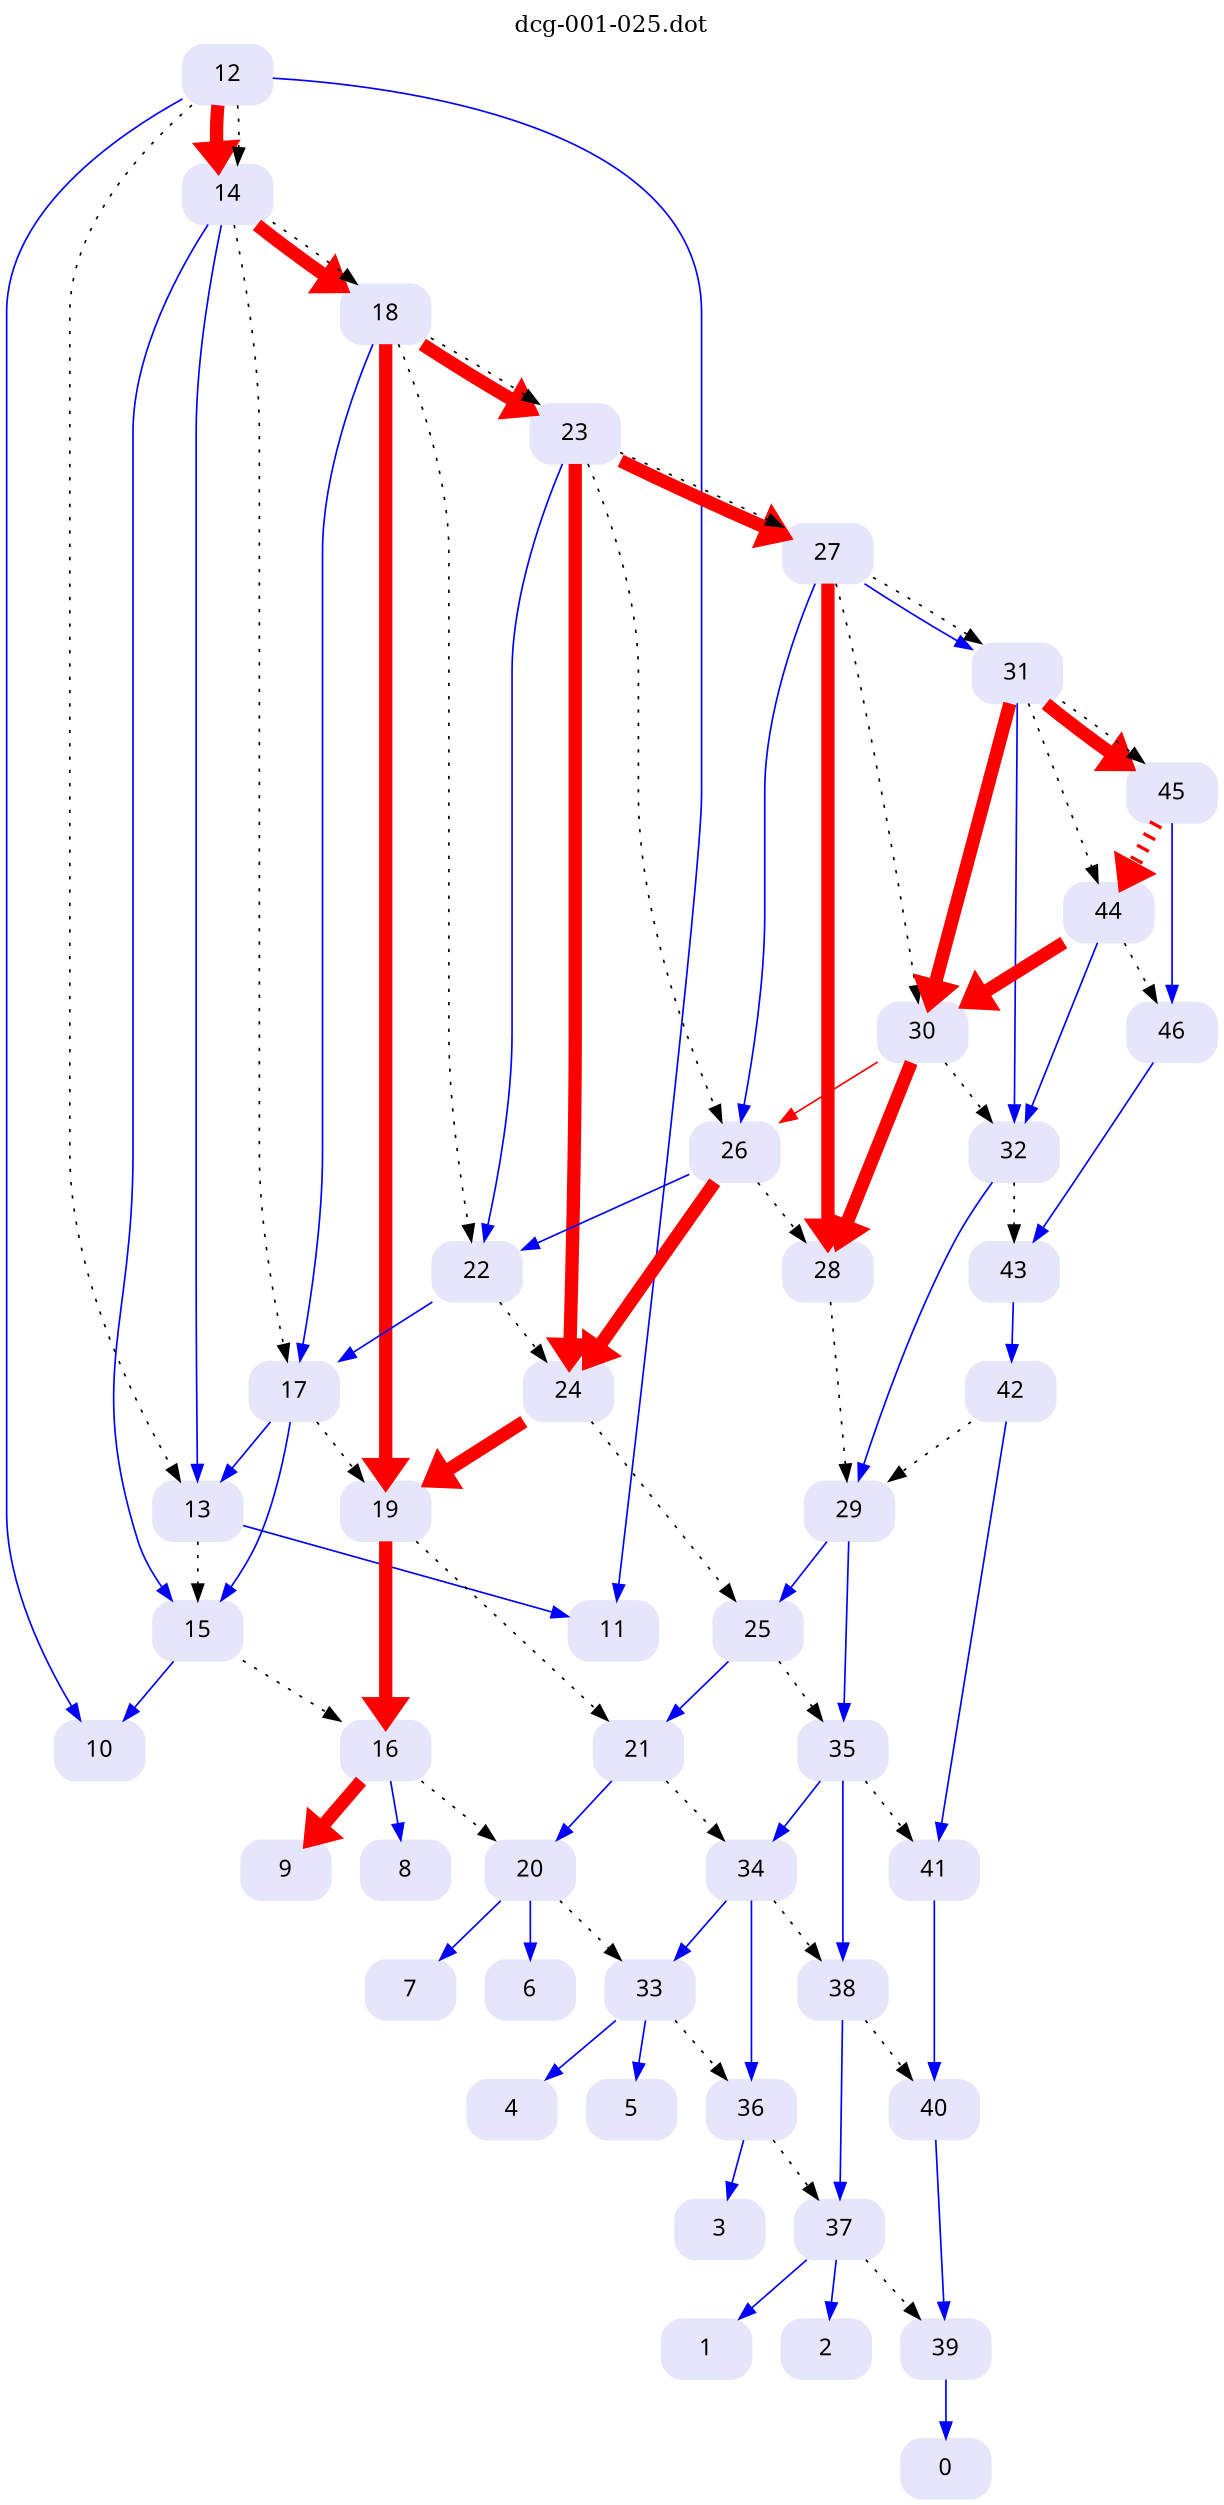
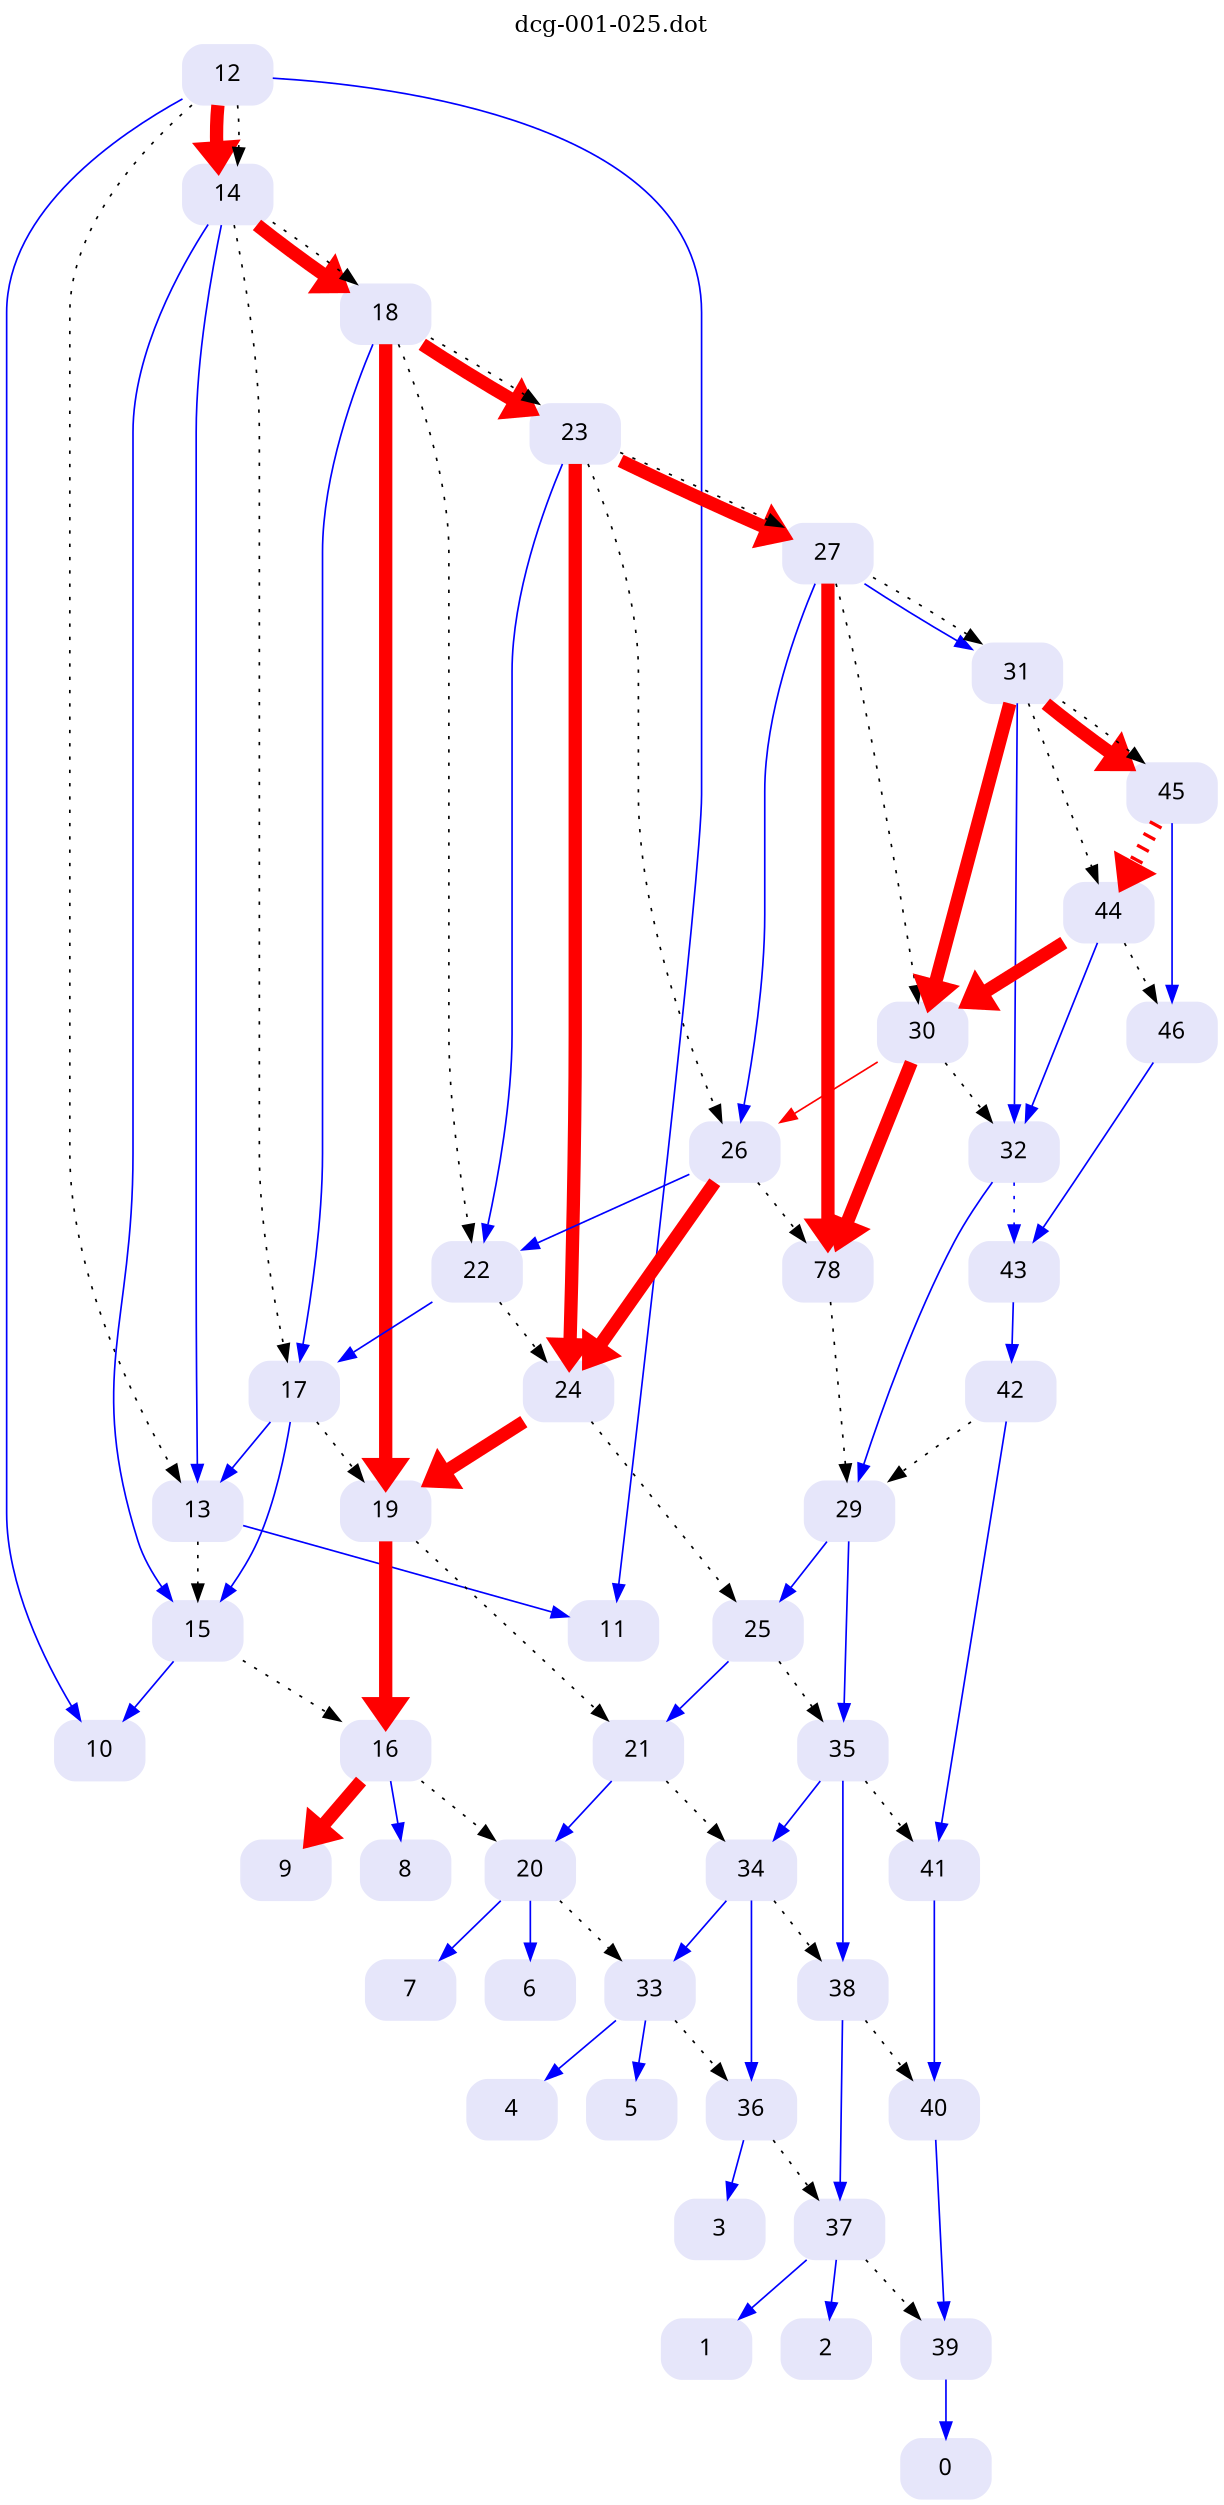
(1014, 1204) -> (1014, 1204)
(828, 1272) -> (828, 1272)
